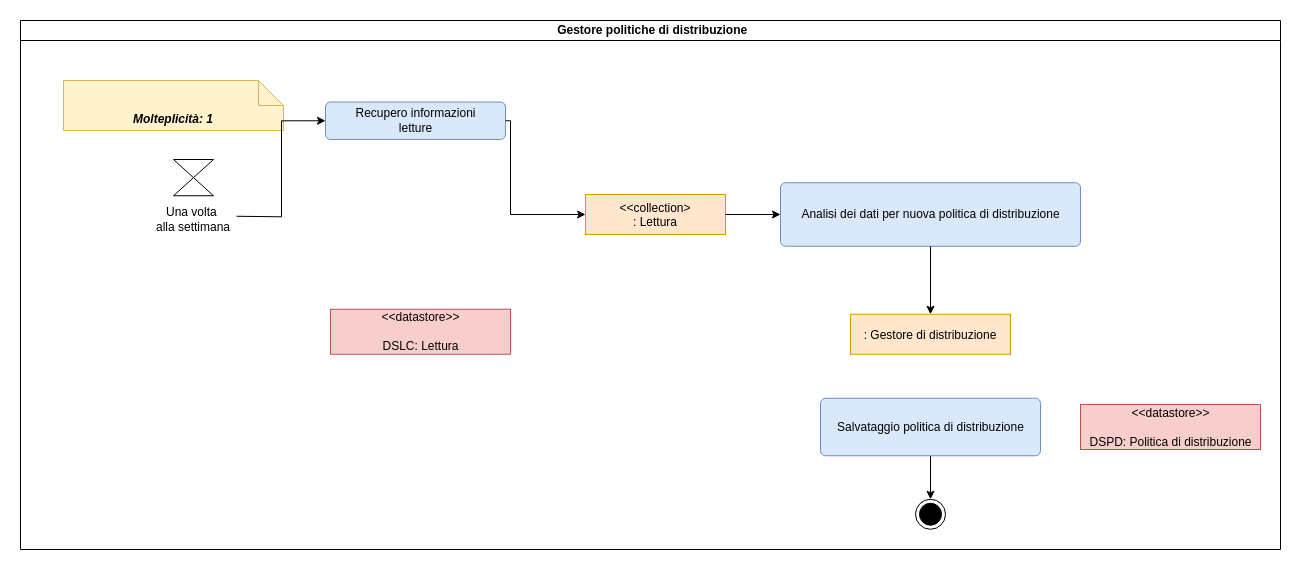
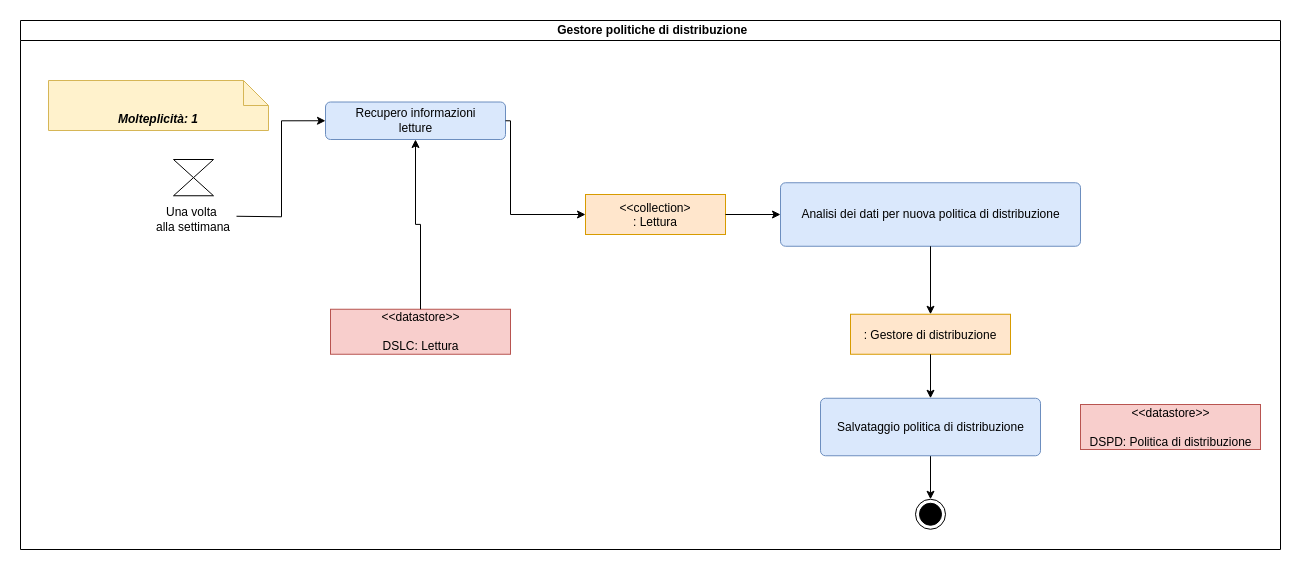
(174, 106) -> (159, 106)
none -> (421, 225)
none -> (931, 373)
